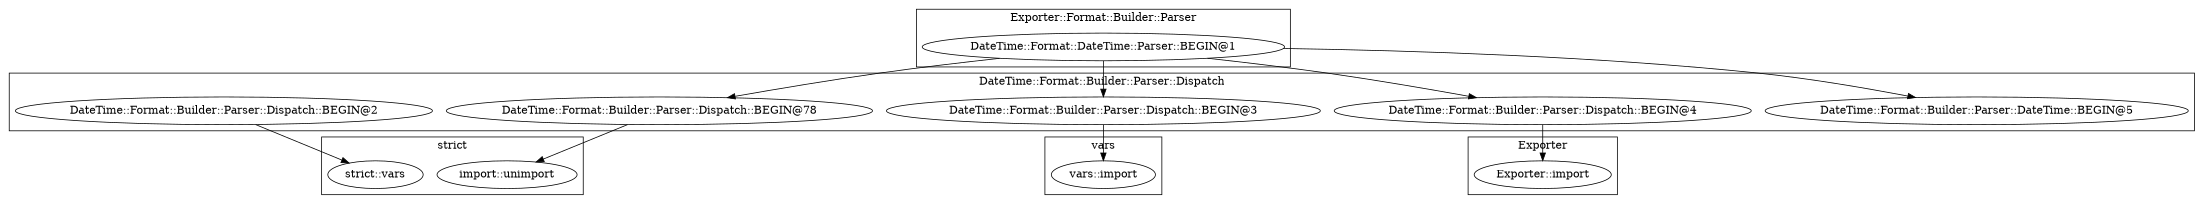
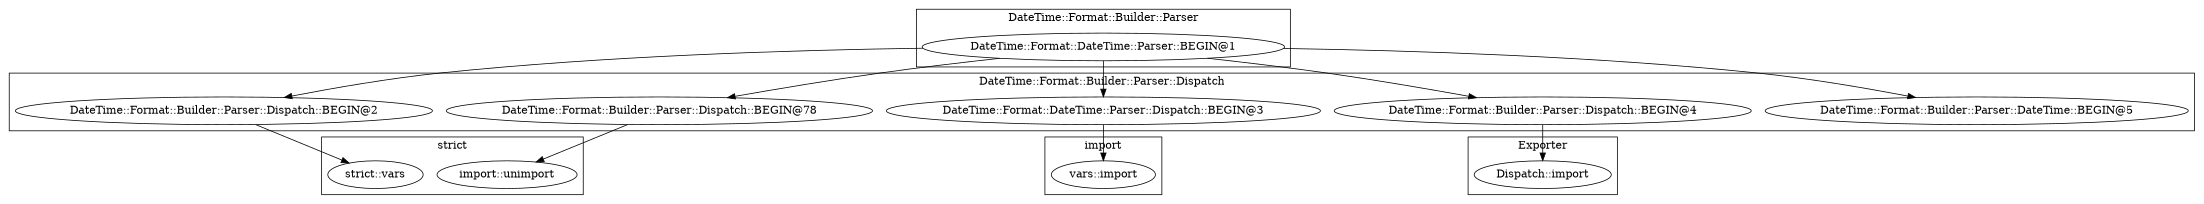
(1103, 18) -> (1103, 18)
none -> (606, 60)
(1103, 111) -> (1103, 111)
(1103, 146) -> (1103, 146)
(1543, 175) -> (1543, 175)
